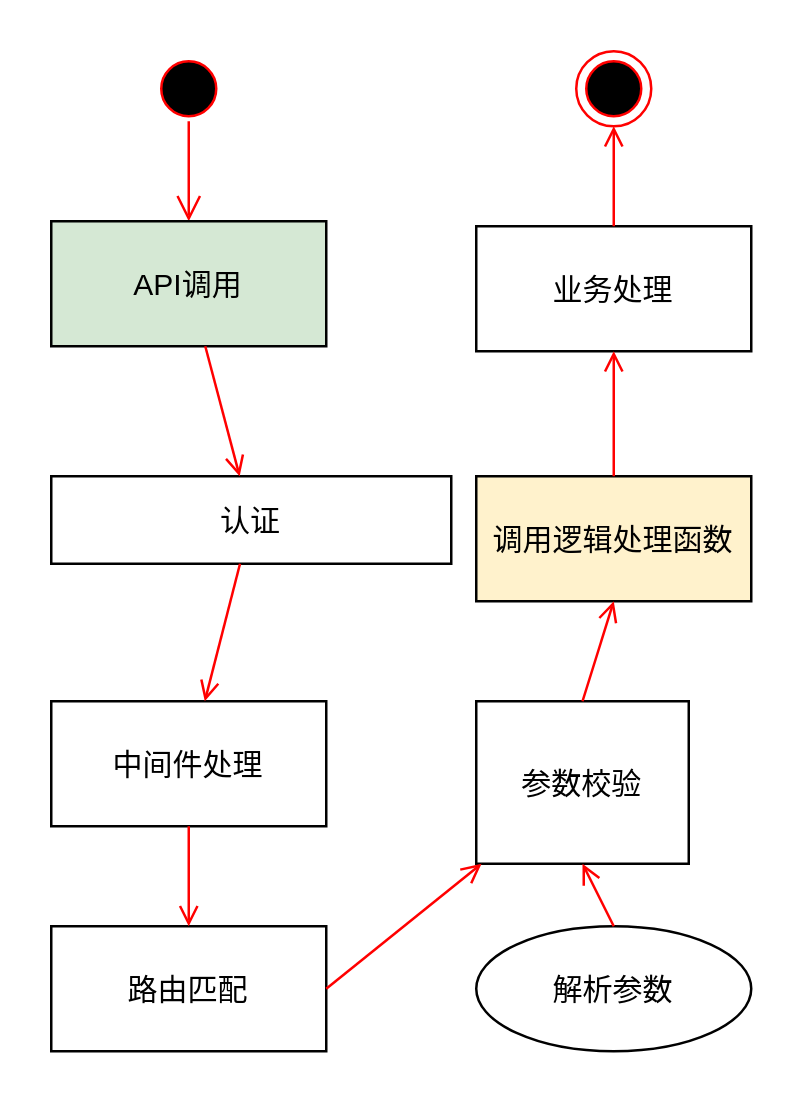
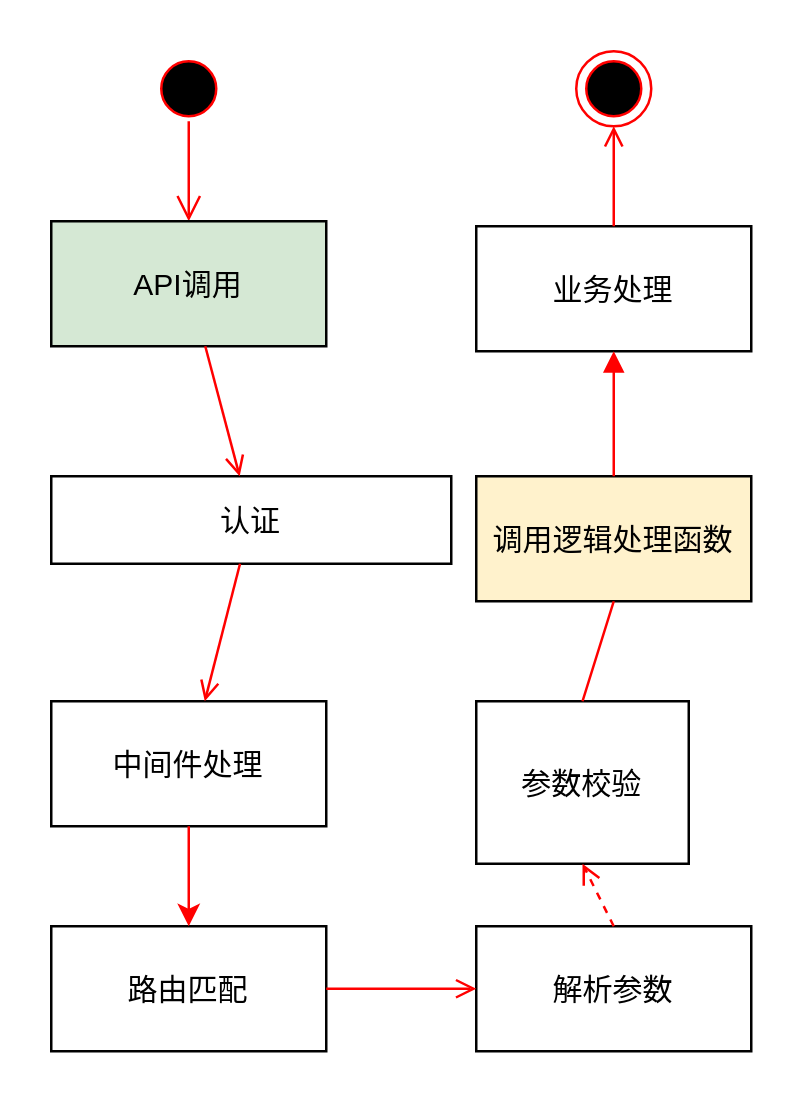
(614, 366) -> (614, 373)
(611, 609) -> (612, 606)
(599, 897) -> (599, 897)
(189, 912) -> (189, 908)
(401, 928) -> (398, 989)
(614, 989) -> (614, 989)
